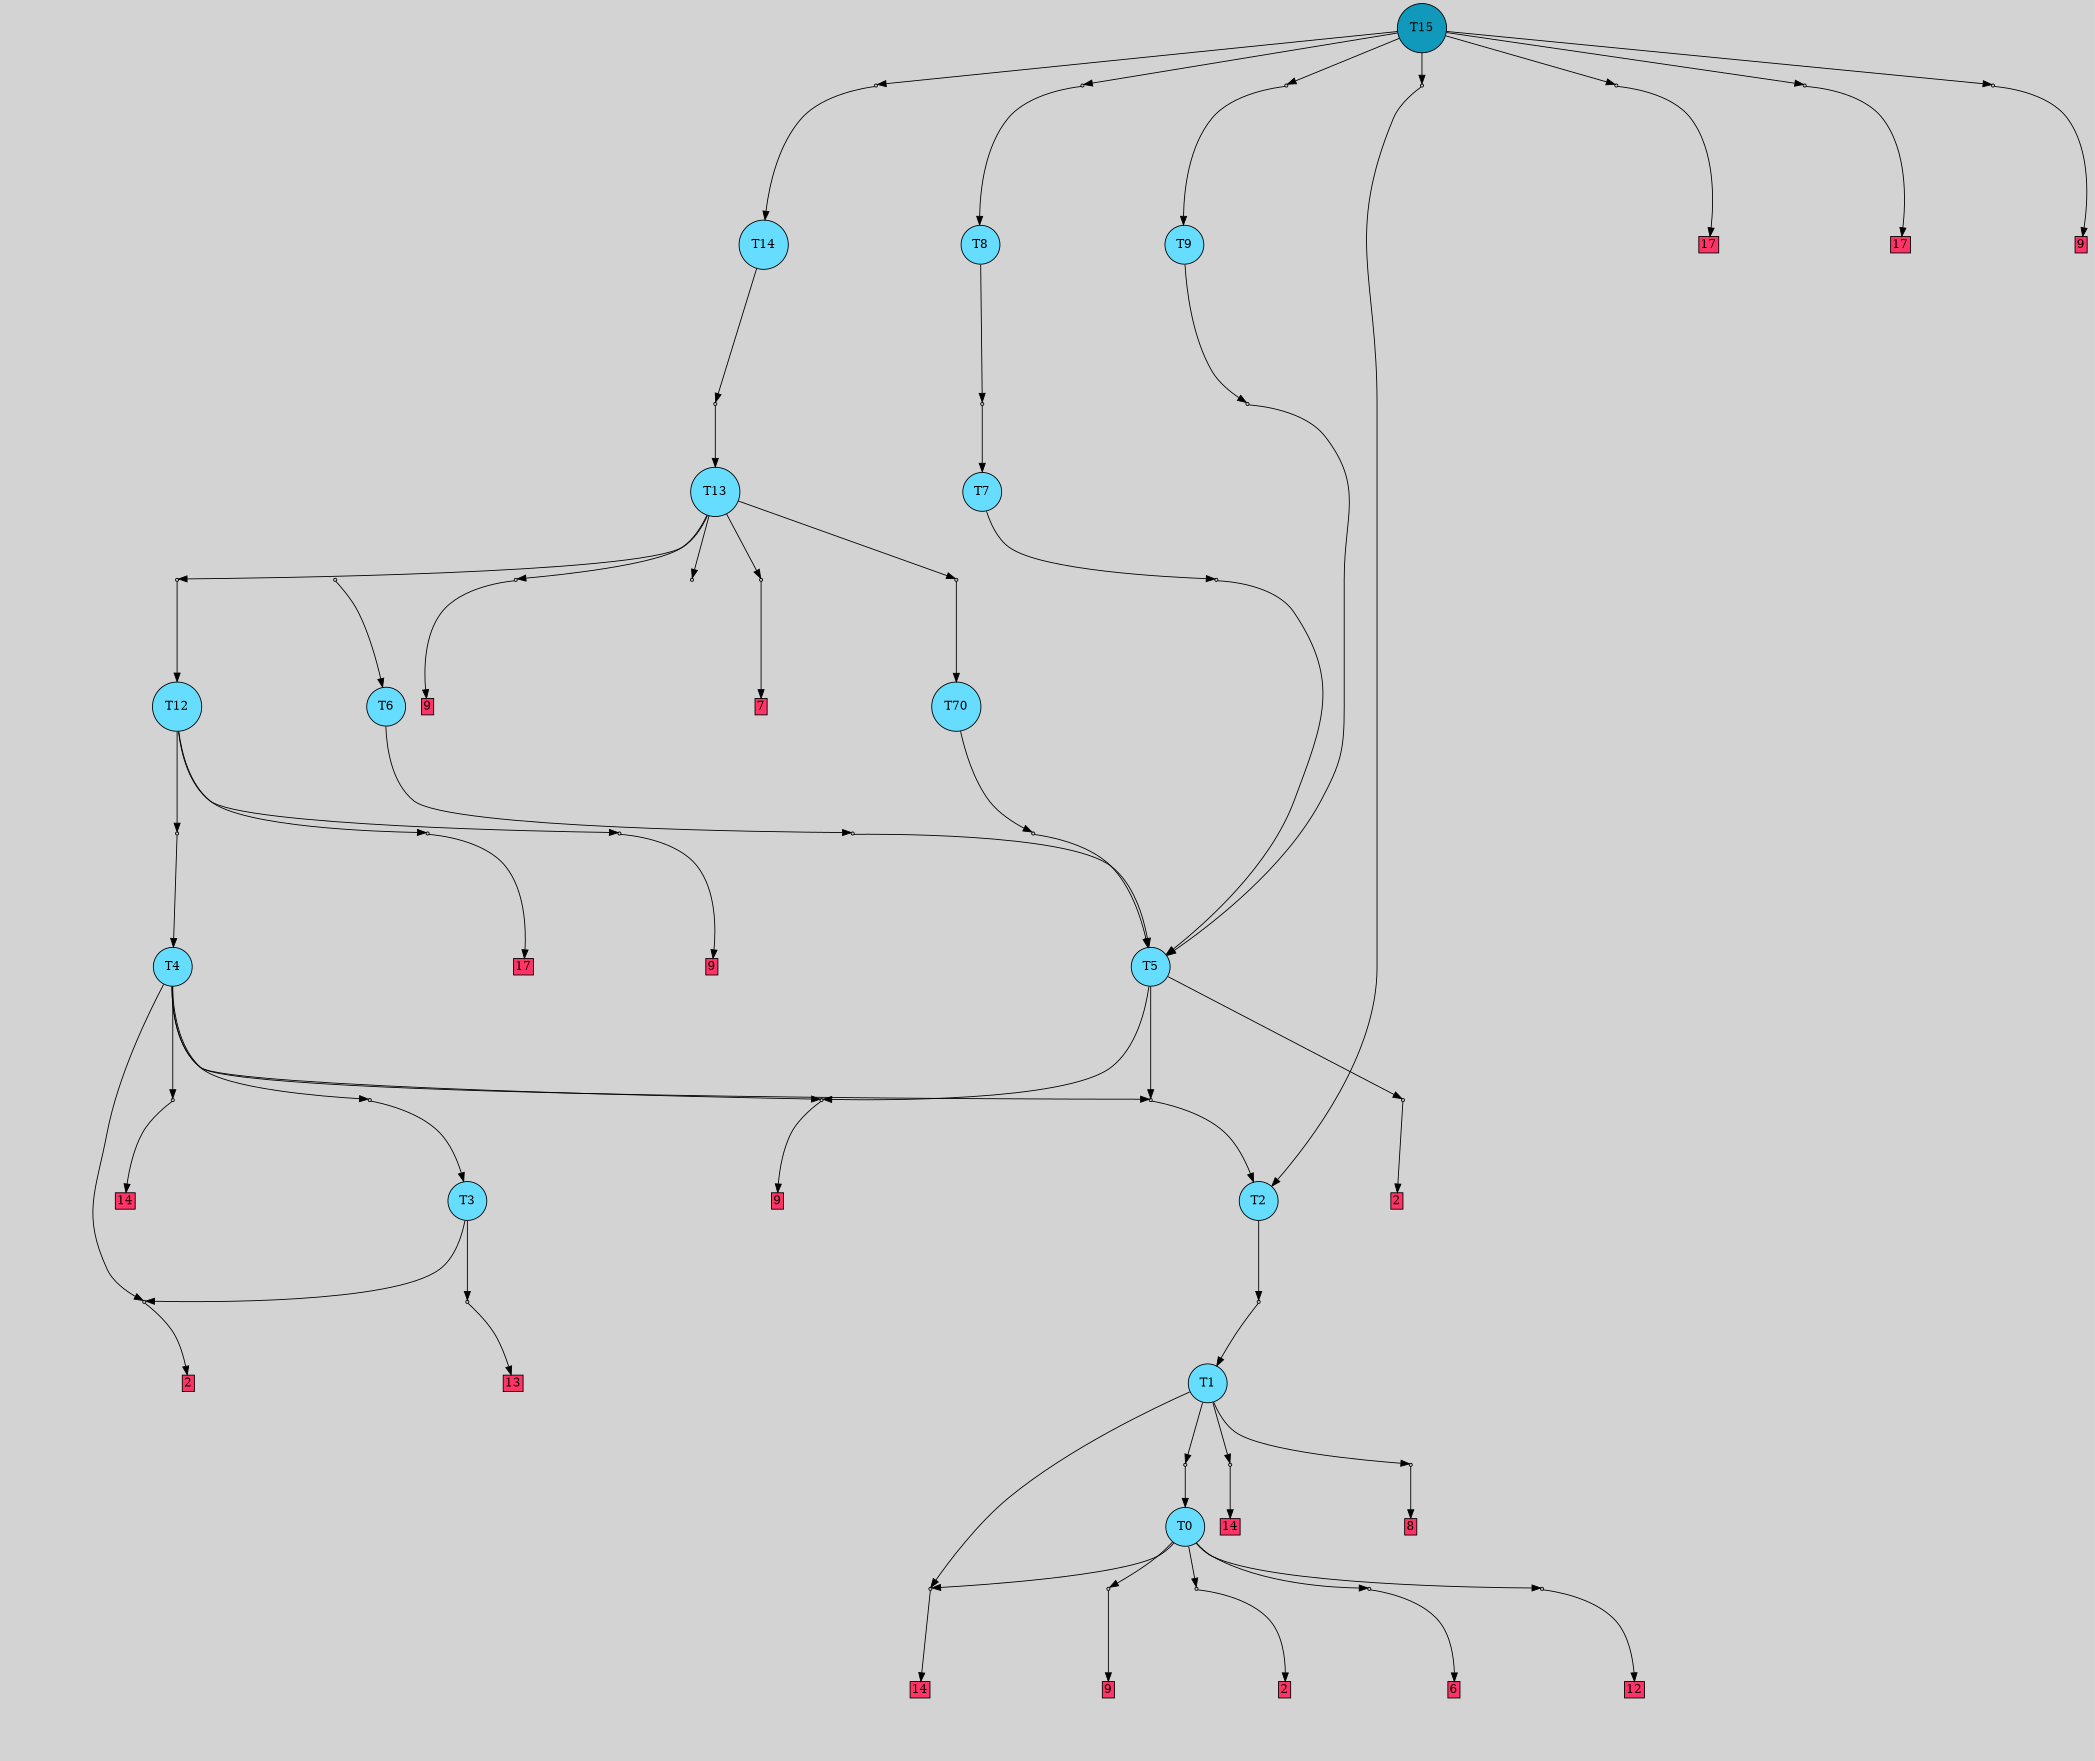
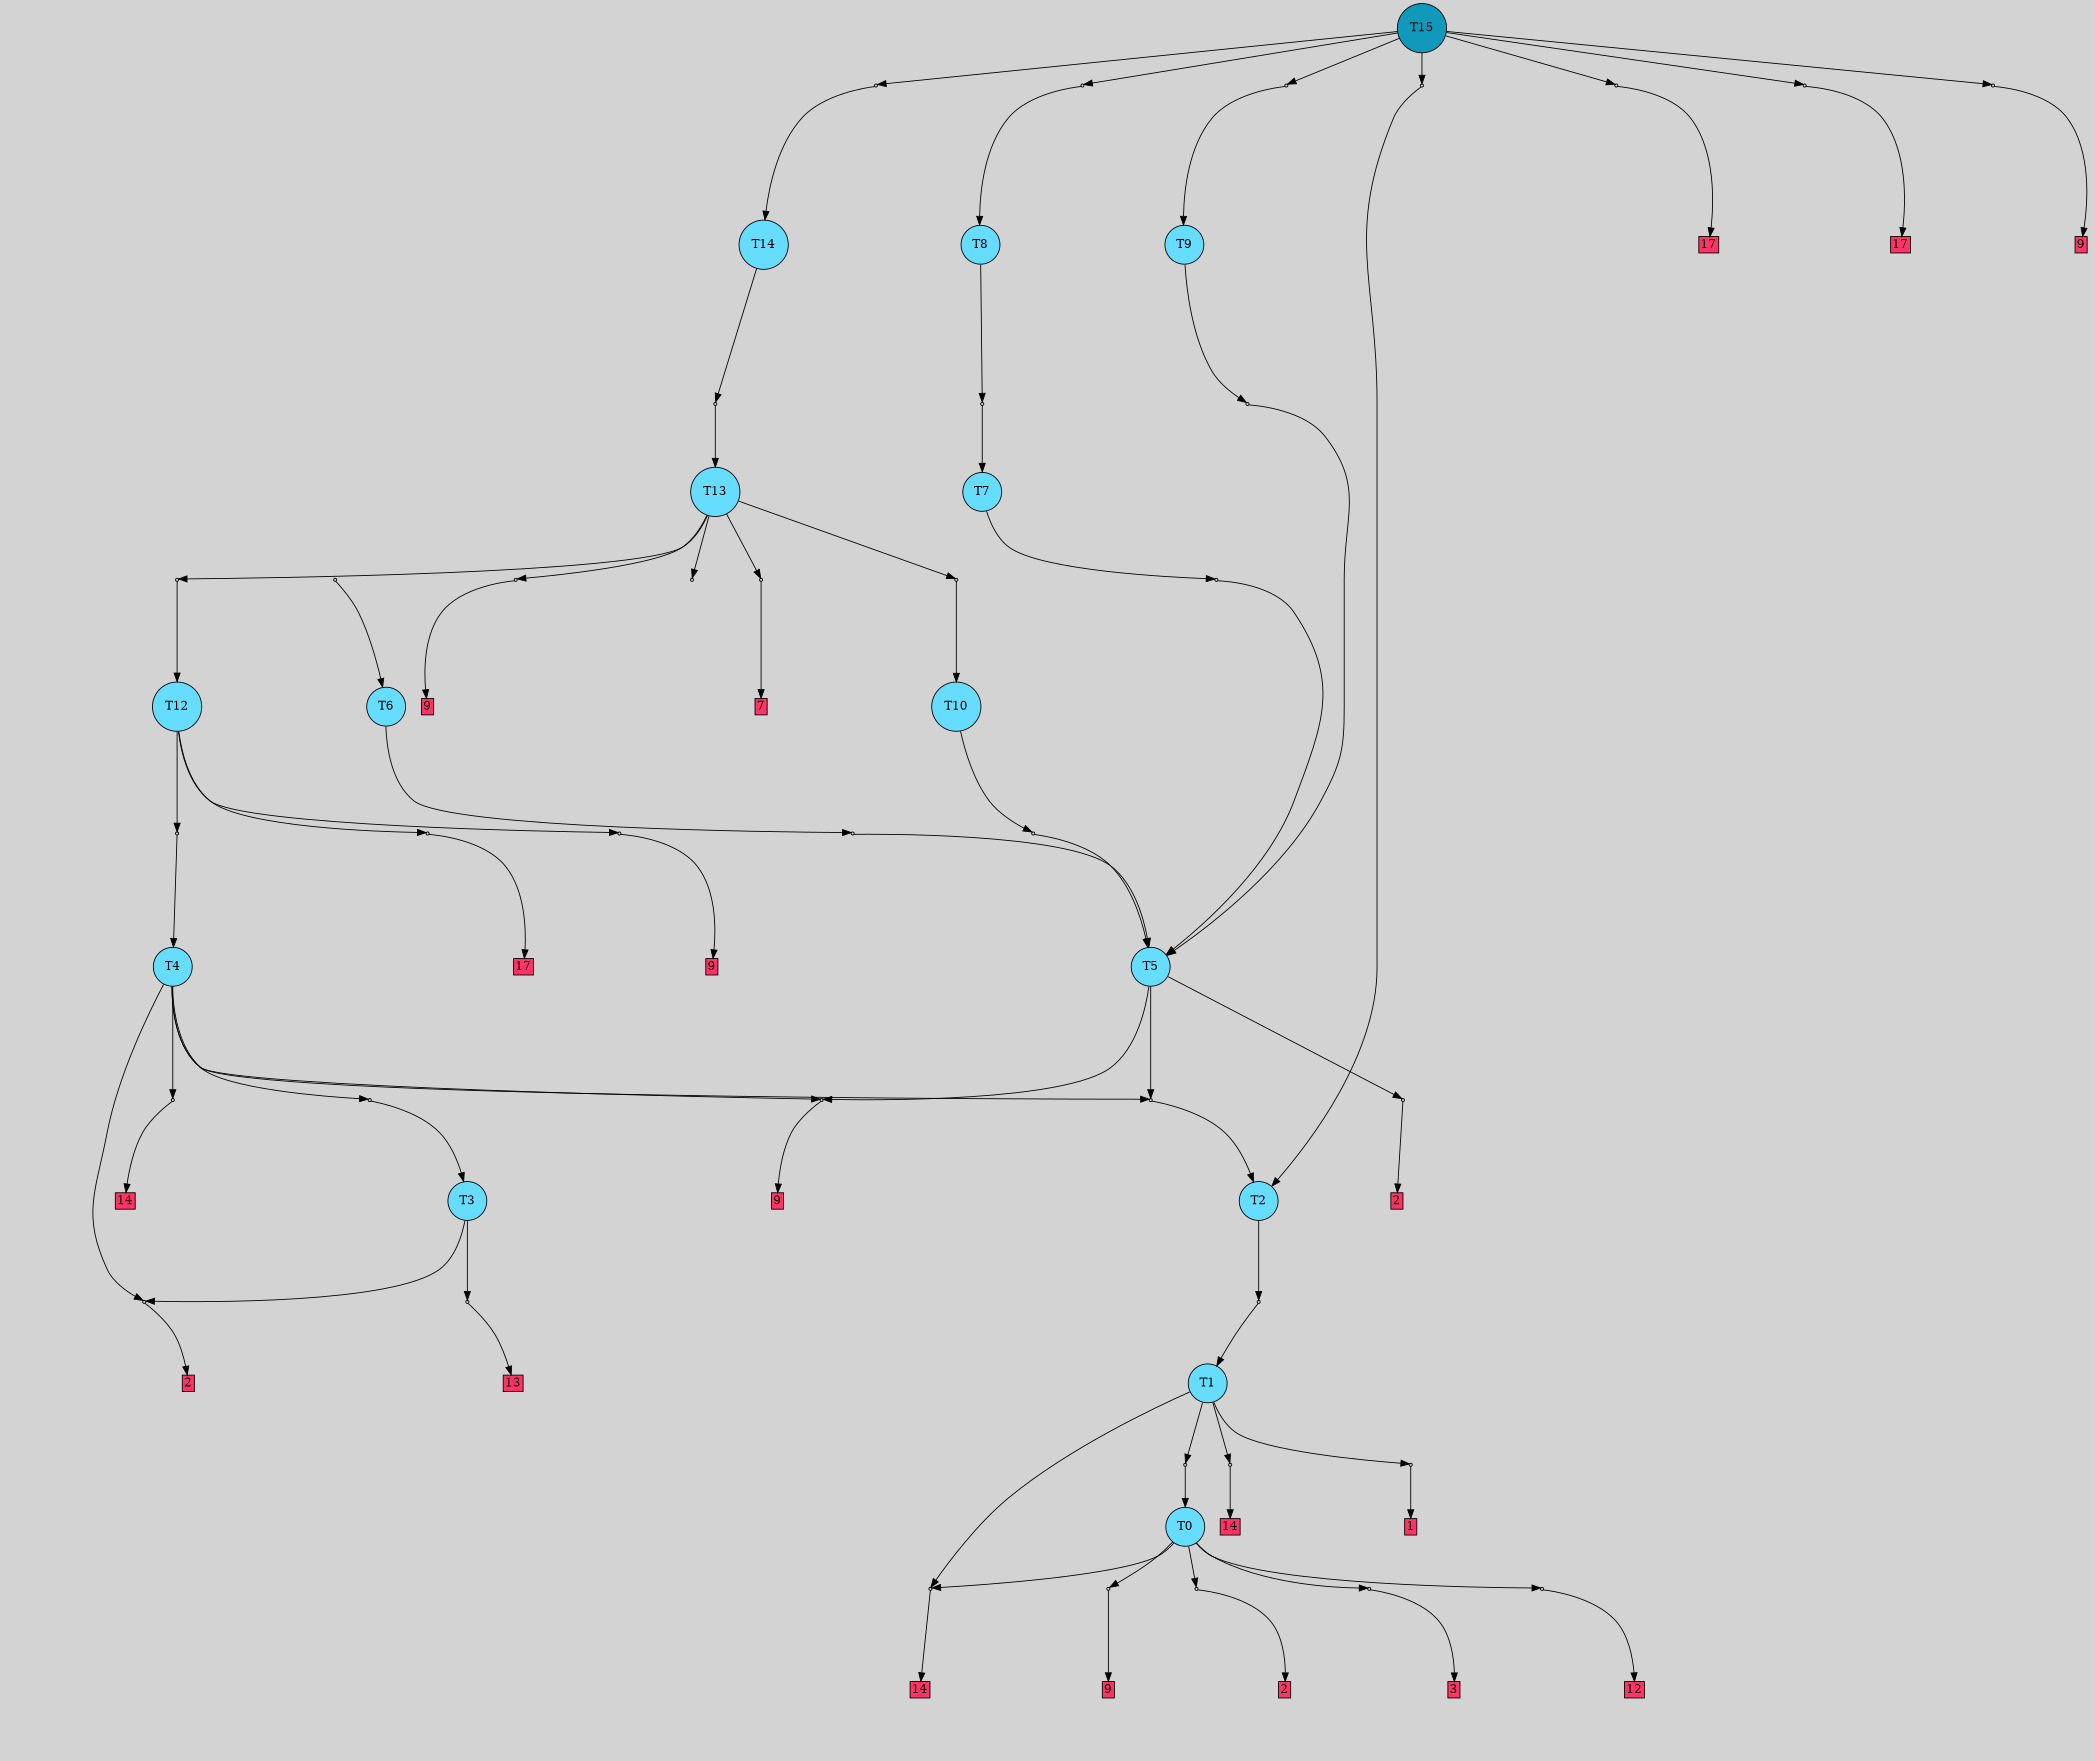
(956, 707) -> (956, 707)
(1411, 1527) -> (1411, 1527)
(1454, 1690) -> (1454, 1690)
